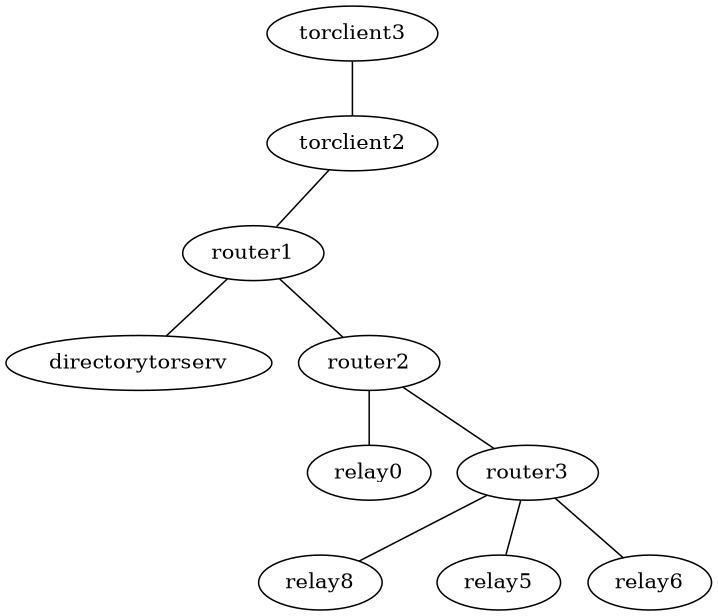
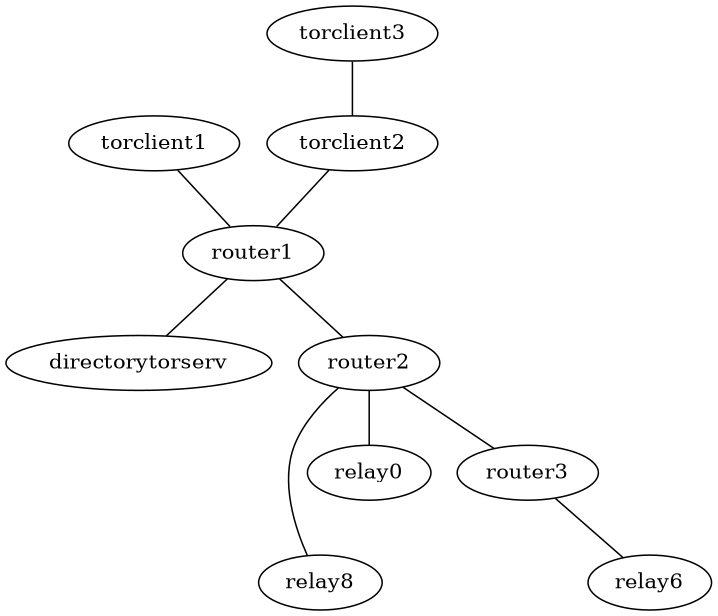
none -> (154, 143)
(423, 528) -> (290, 465)
(499, 583) -> none
